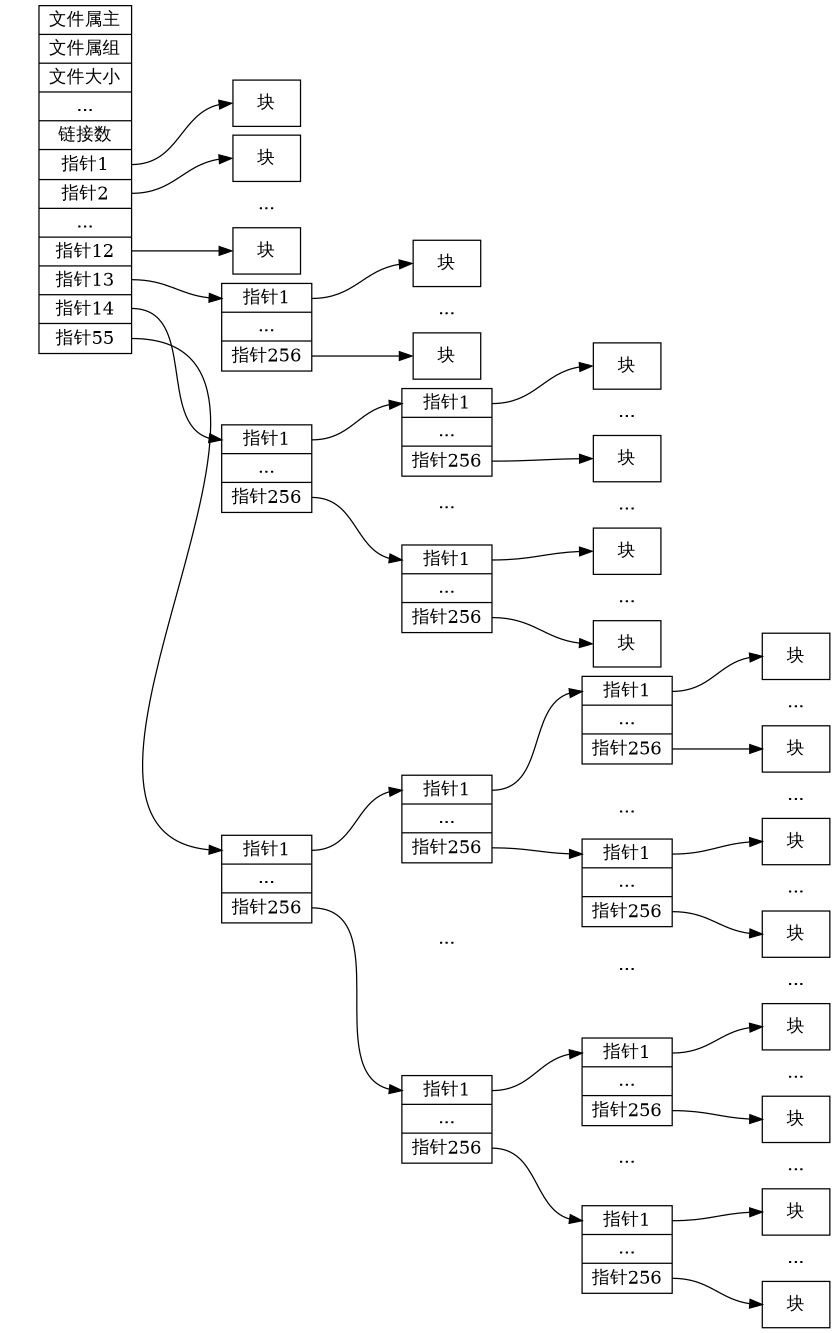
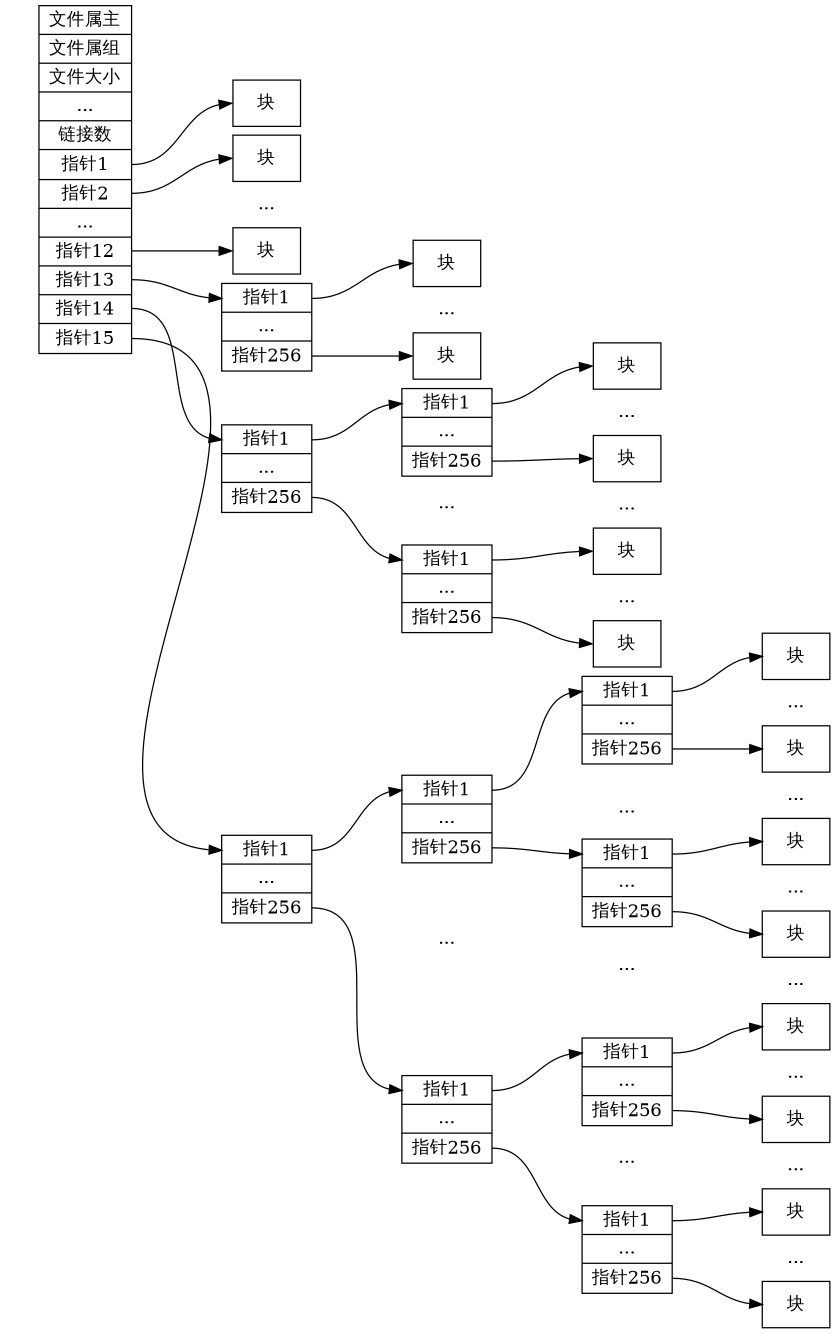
(85, 338) -> (85, 338)
